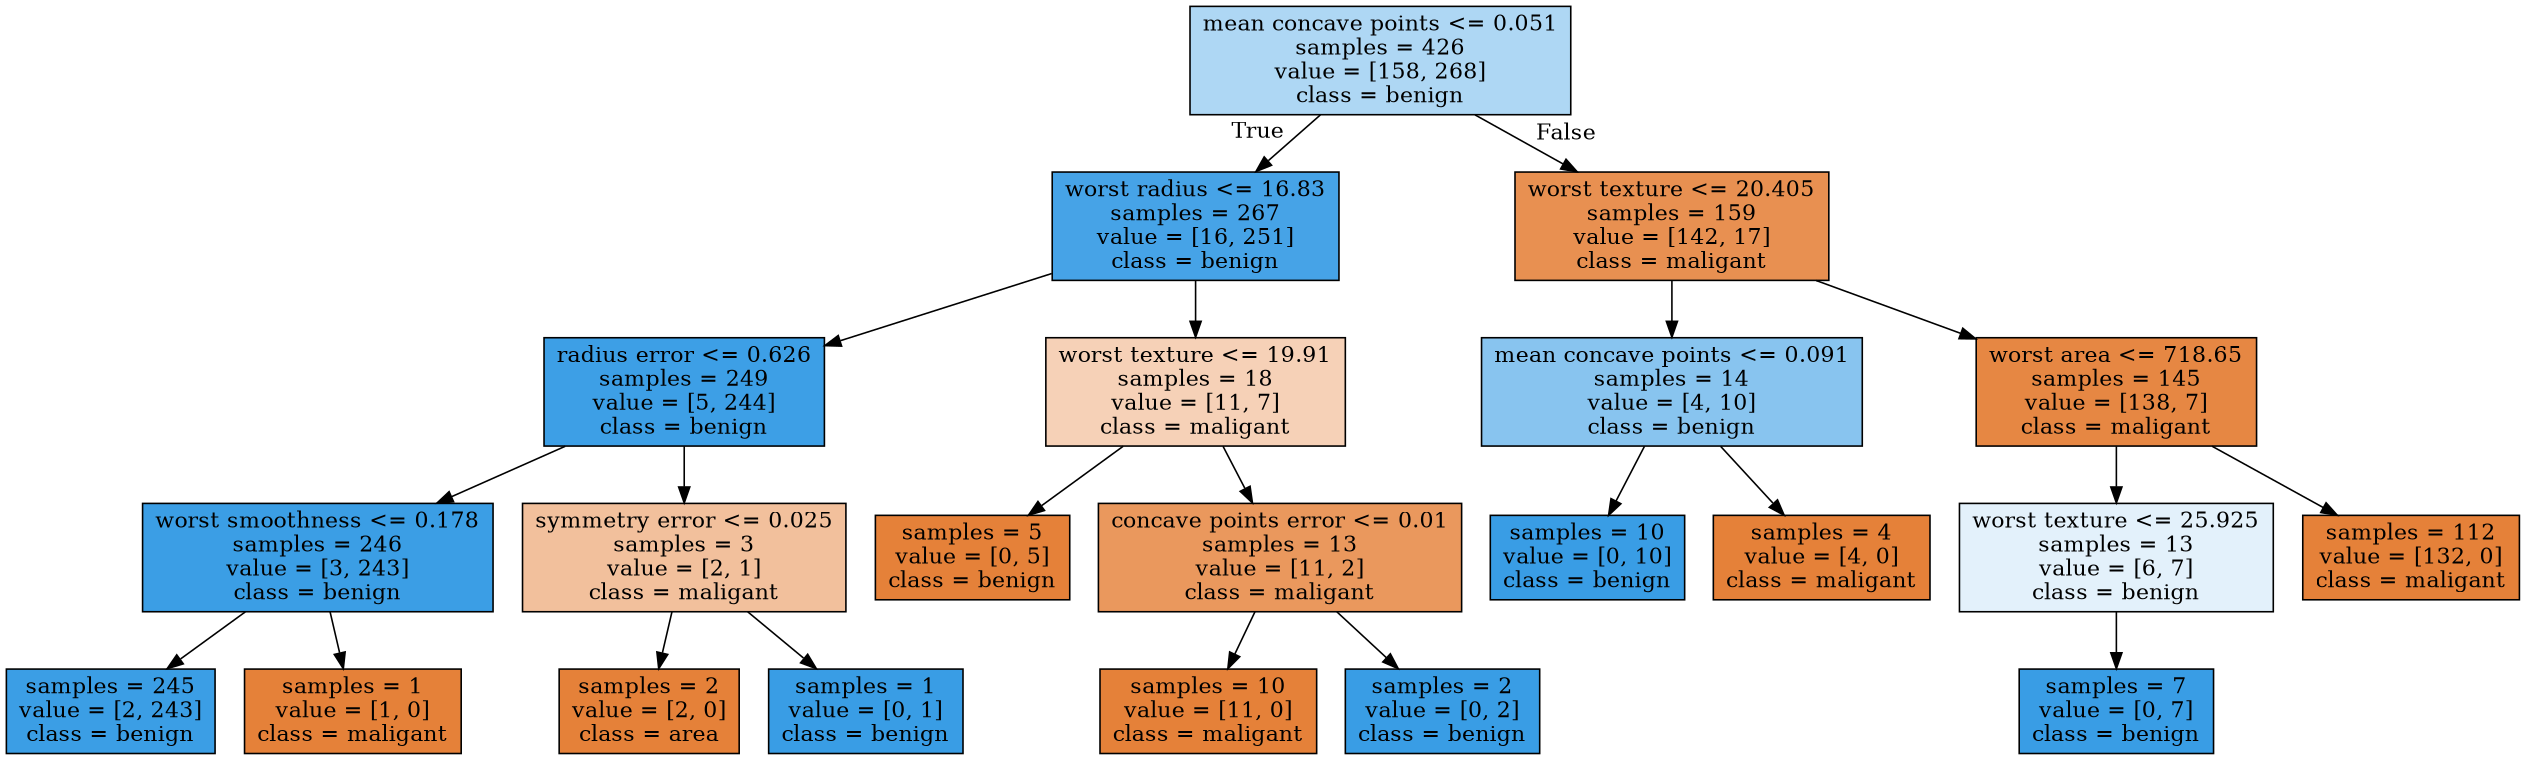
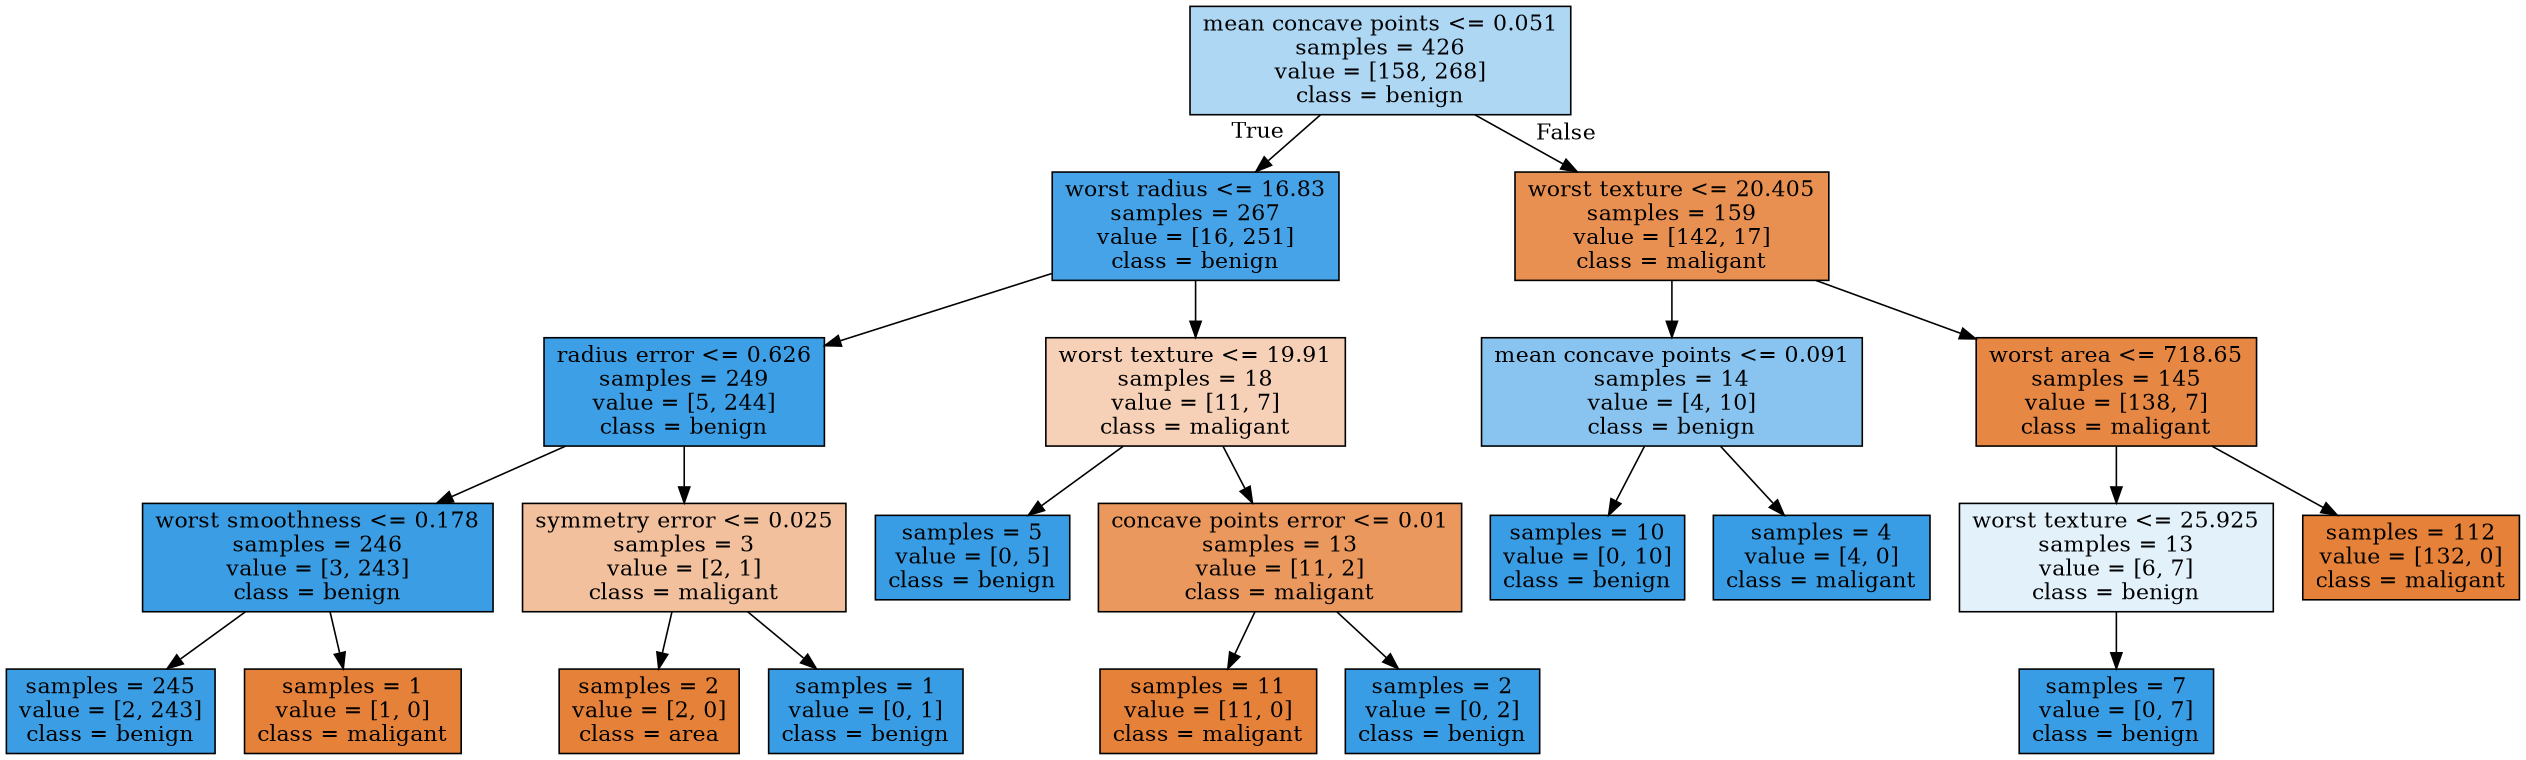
(973, 558) -> (973, 558)
(1822, 558) -> (1822, 558)
(1208, 711) -> (1208, 711)
